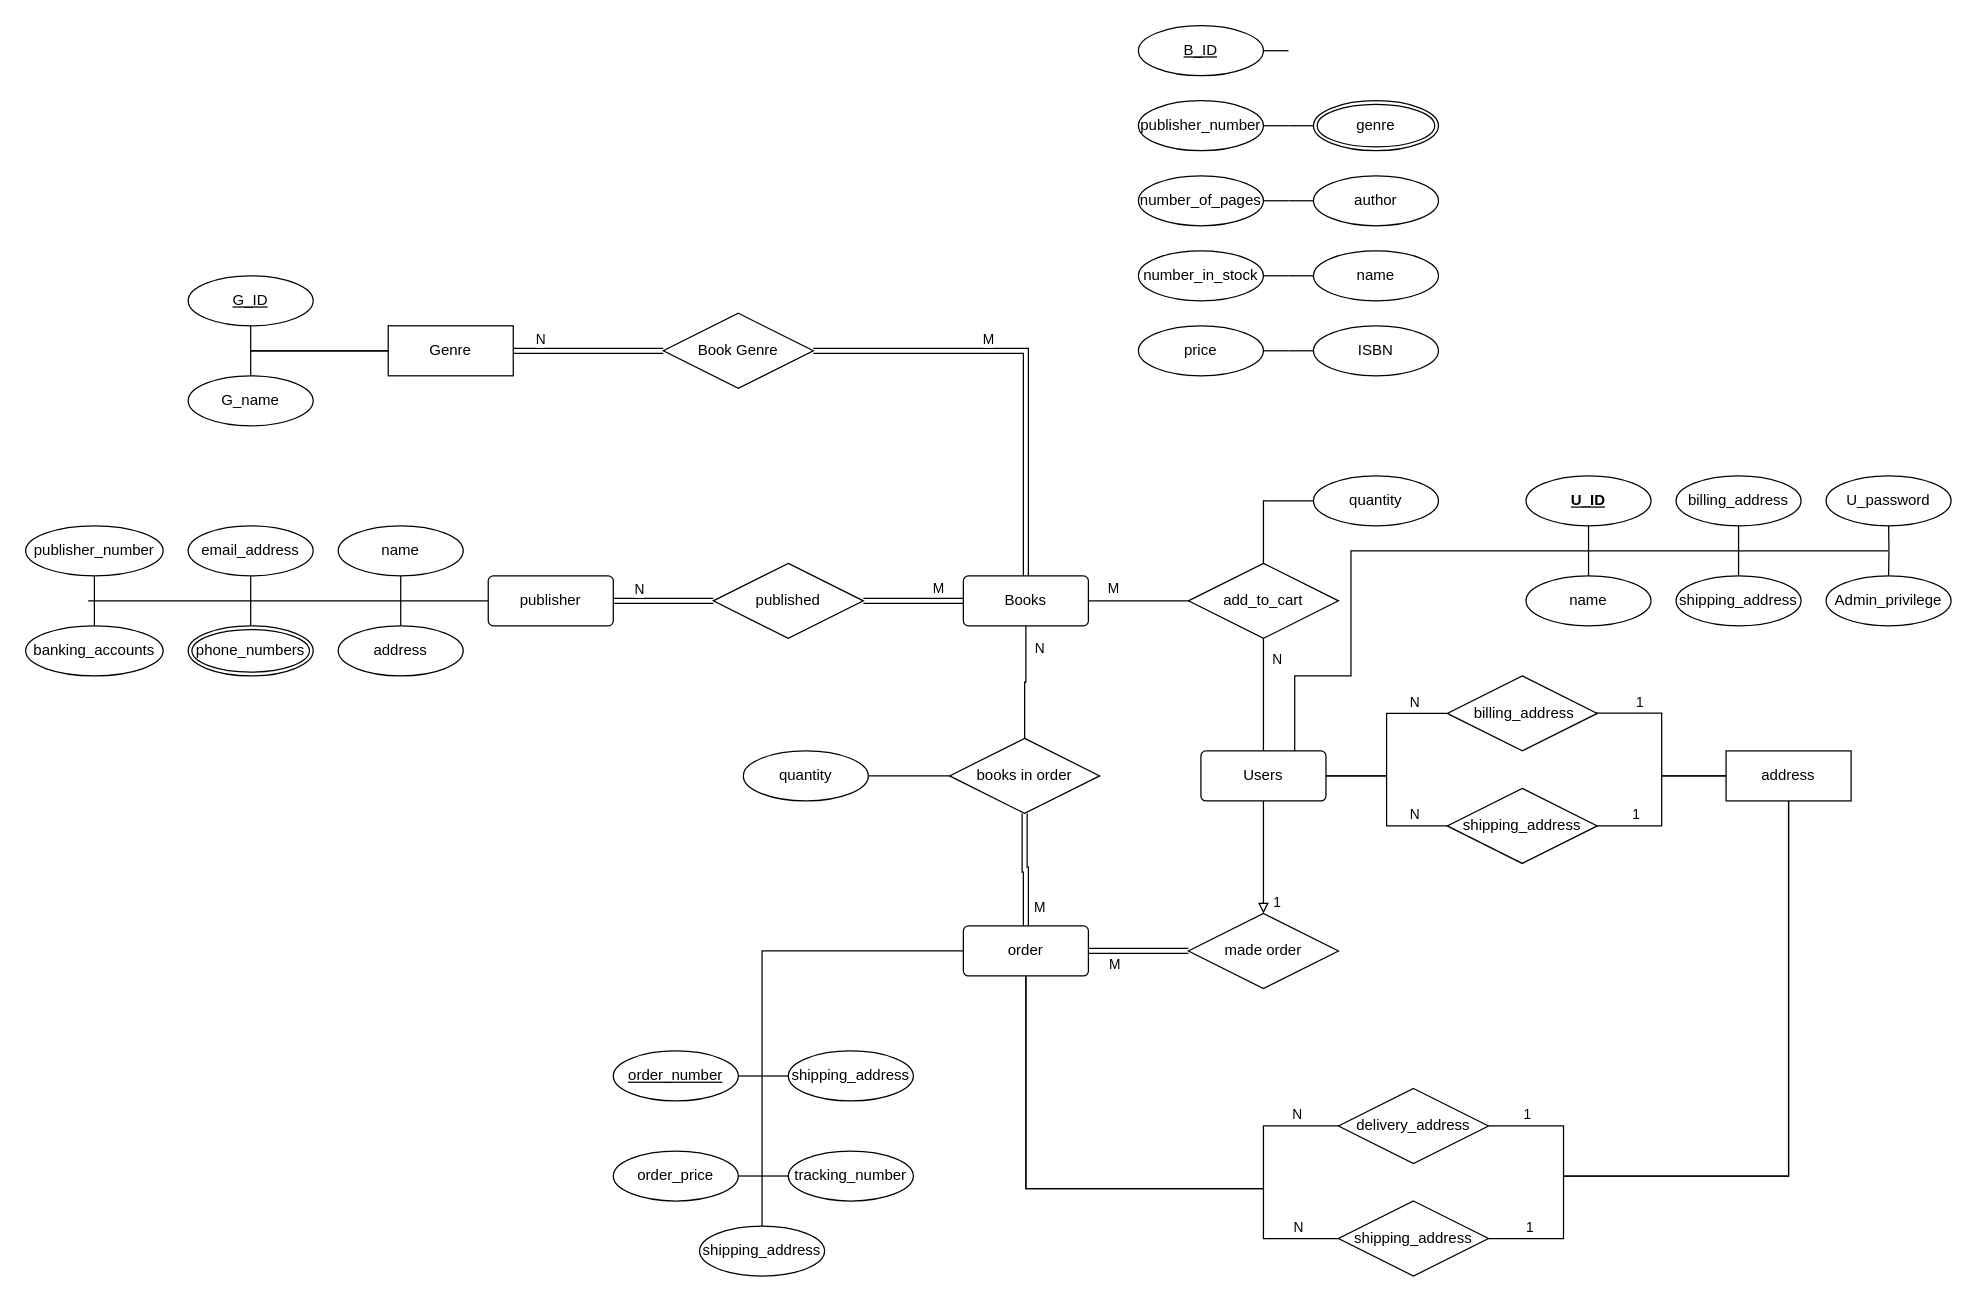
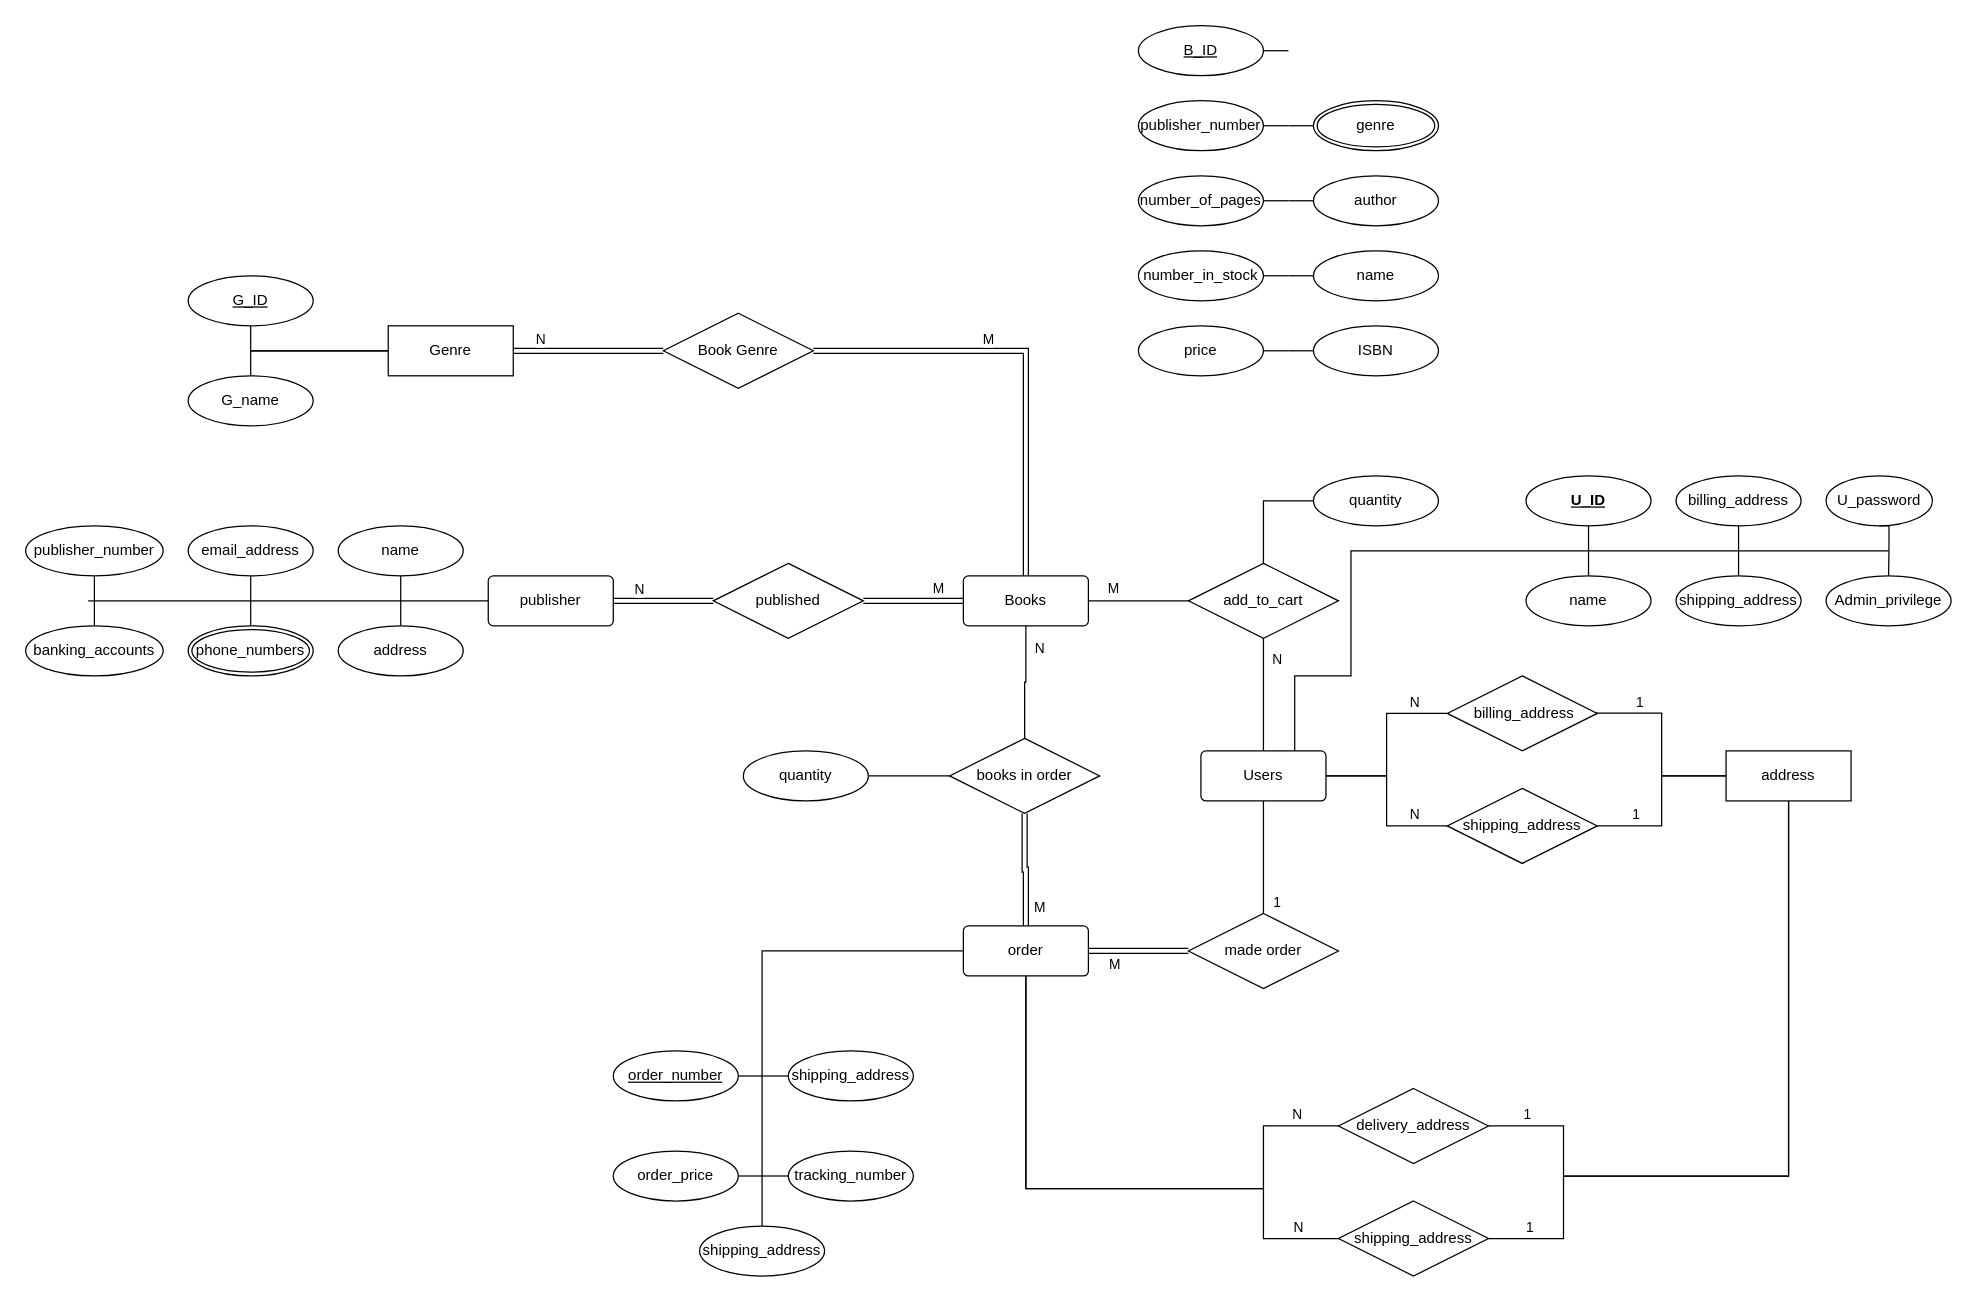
(1888, 501) -> (1879, 501)
(1263, 902) -> (1263, 906)
